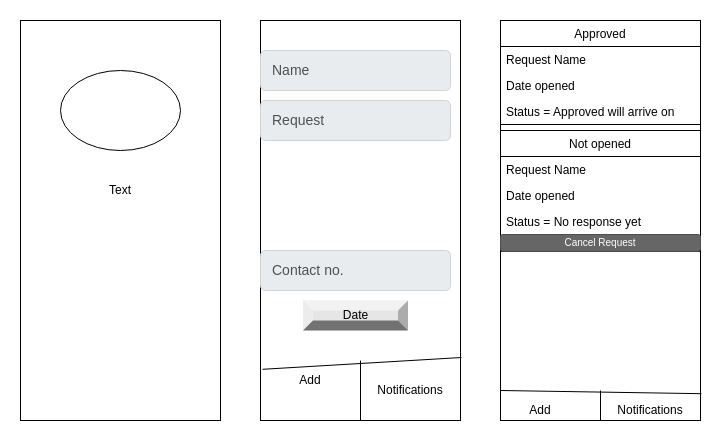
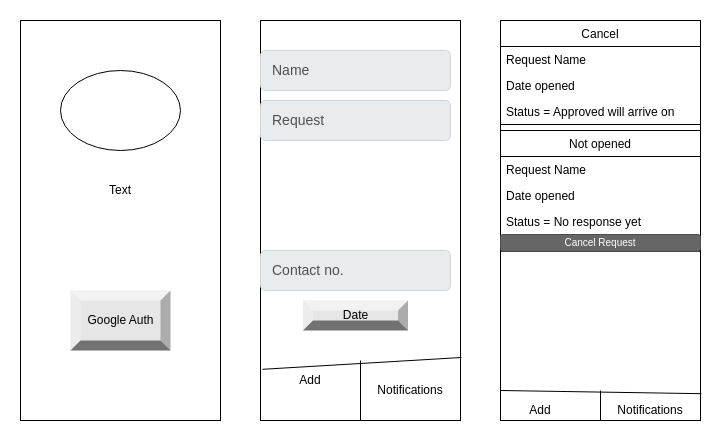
(600, 34) -> (600, 34)
none -> (121, 321)
